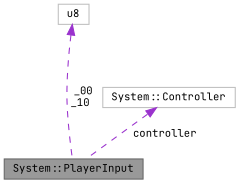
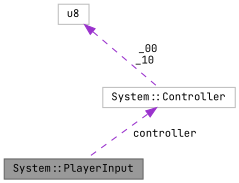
(67, 97) -> (126, 59)
